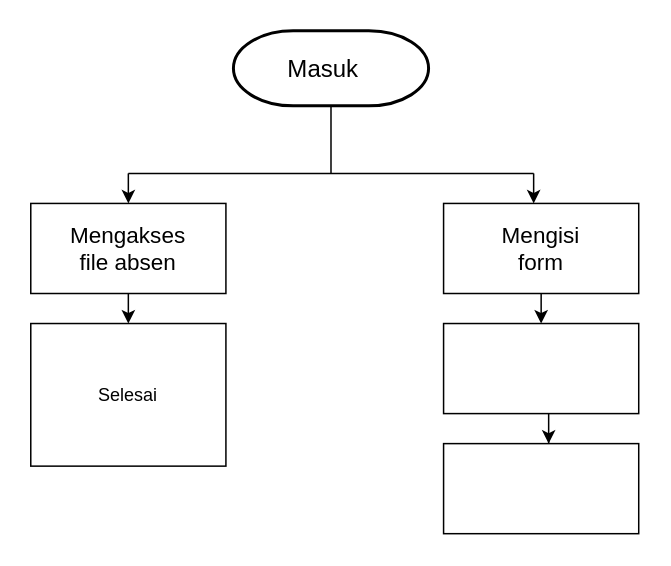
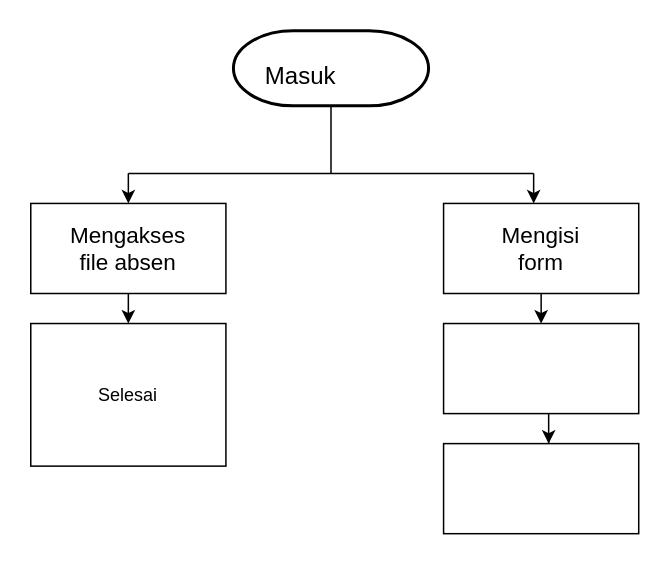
(323, 68) -> (301, 76)
